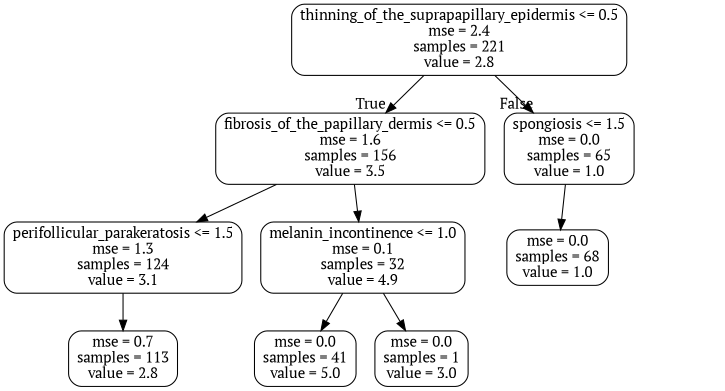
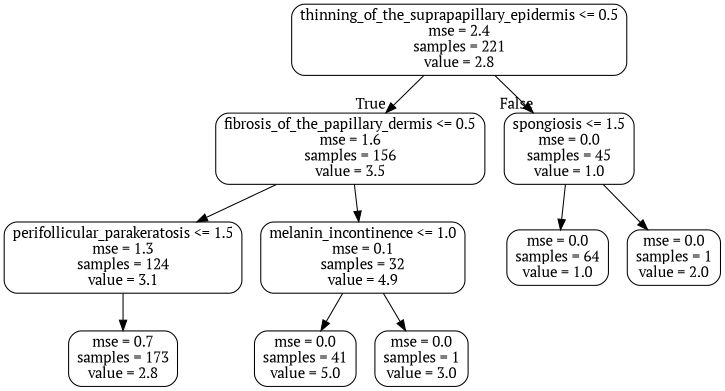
(569, 149) -> (569, 149)
(558, 258) -> (558, 258)
none -> (674, 258)
(123, 359) -> (123, 359)
